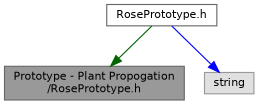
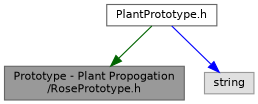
(162, 15) -> (162, 15)
